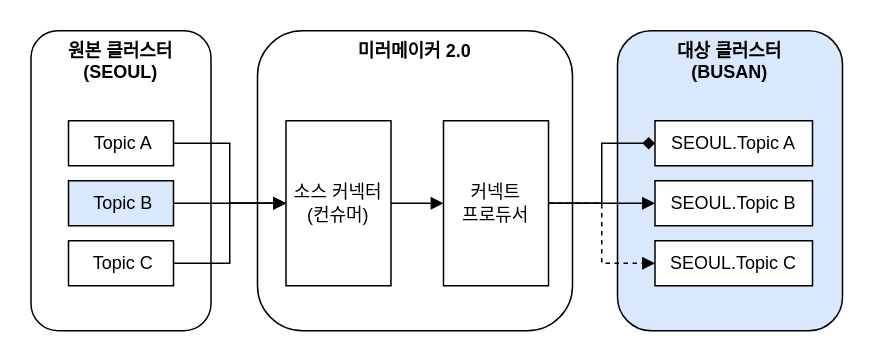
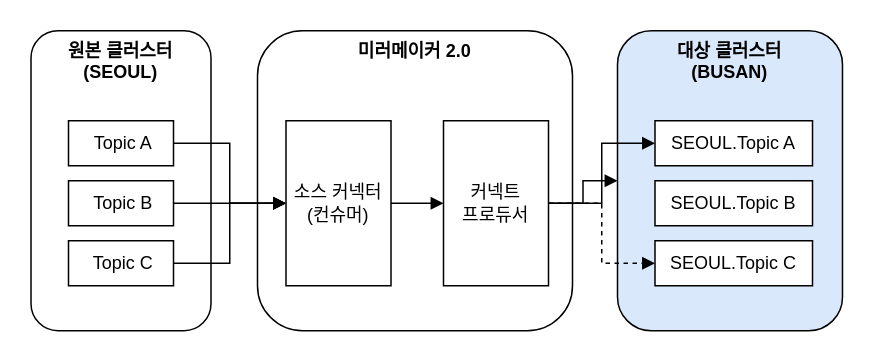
(641, 143) -> (641, 143)
(121, 203) -> (121, 203)
(624, 203) -> (584, 181)
